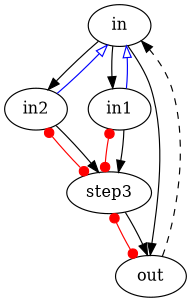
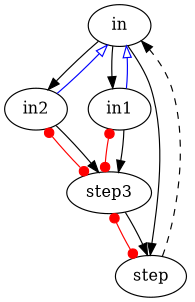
(151, 276) -> (151, 276)
